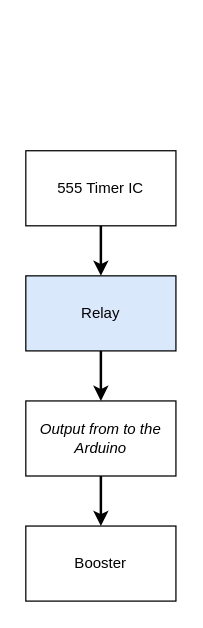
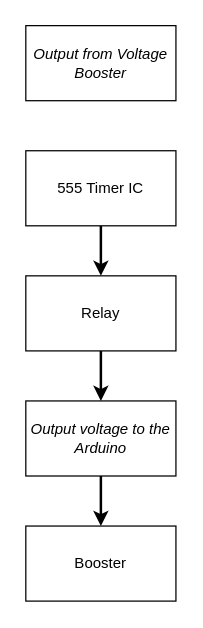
none -> (101, 63)
(101, 313) -> (101, 313)
(101, 438) -> (101, 438)
